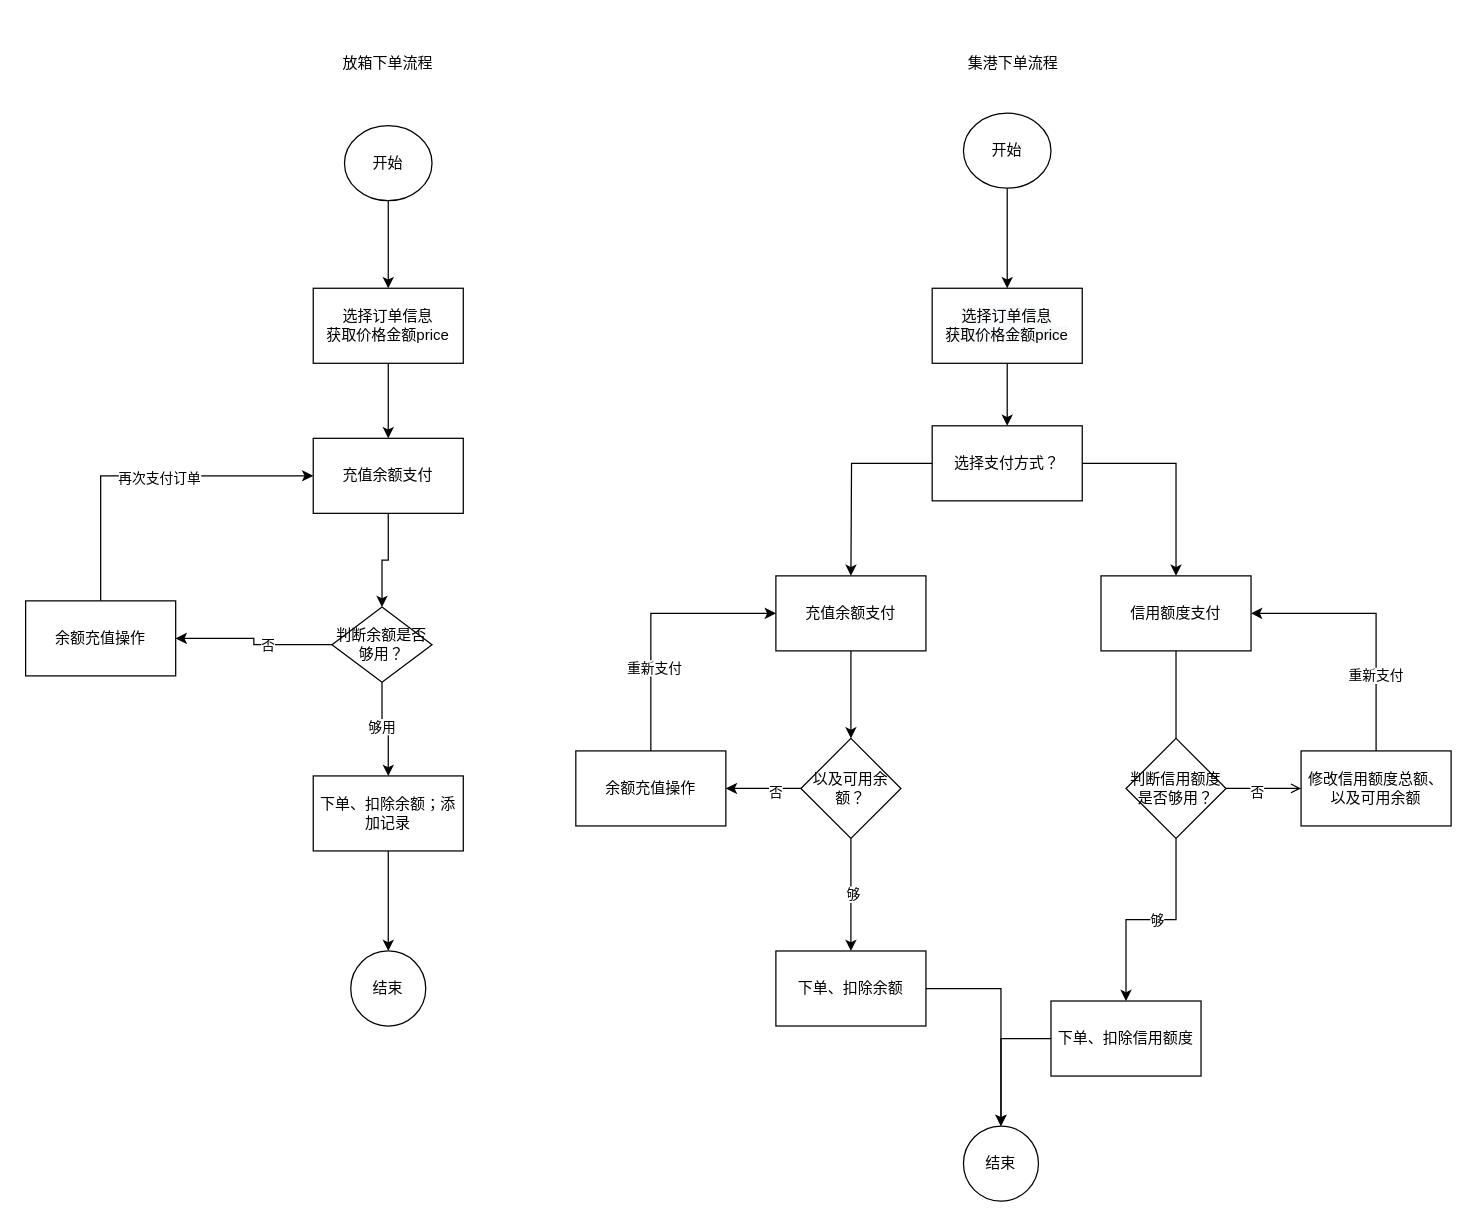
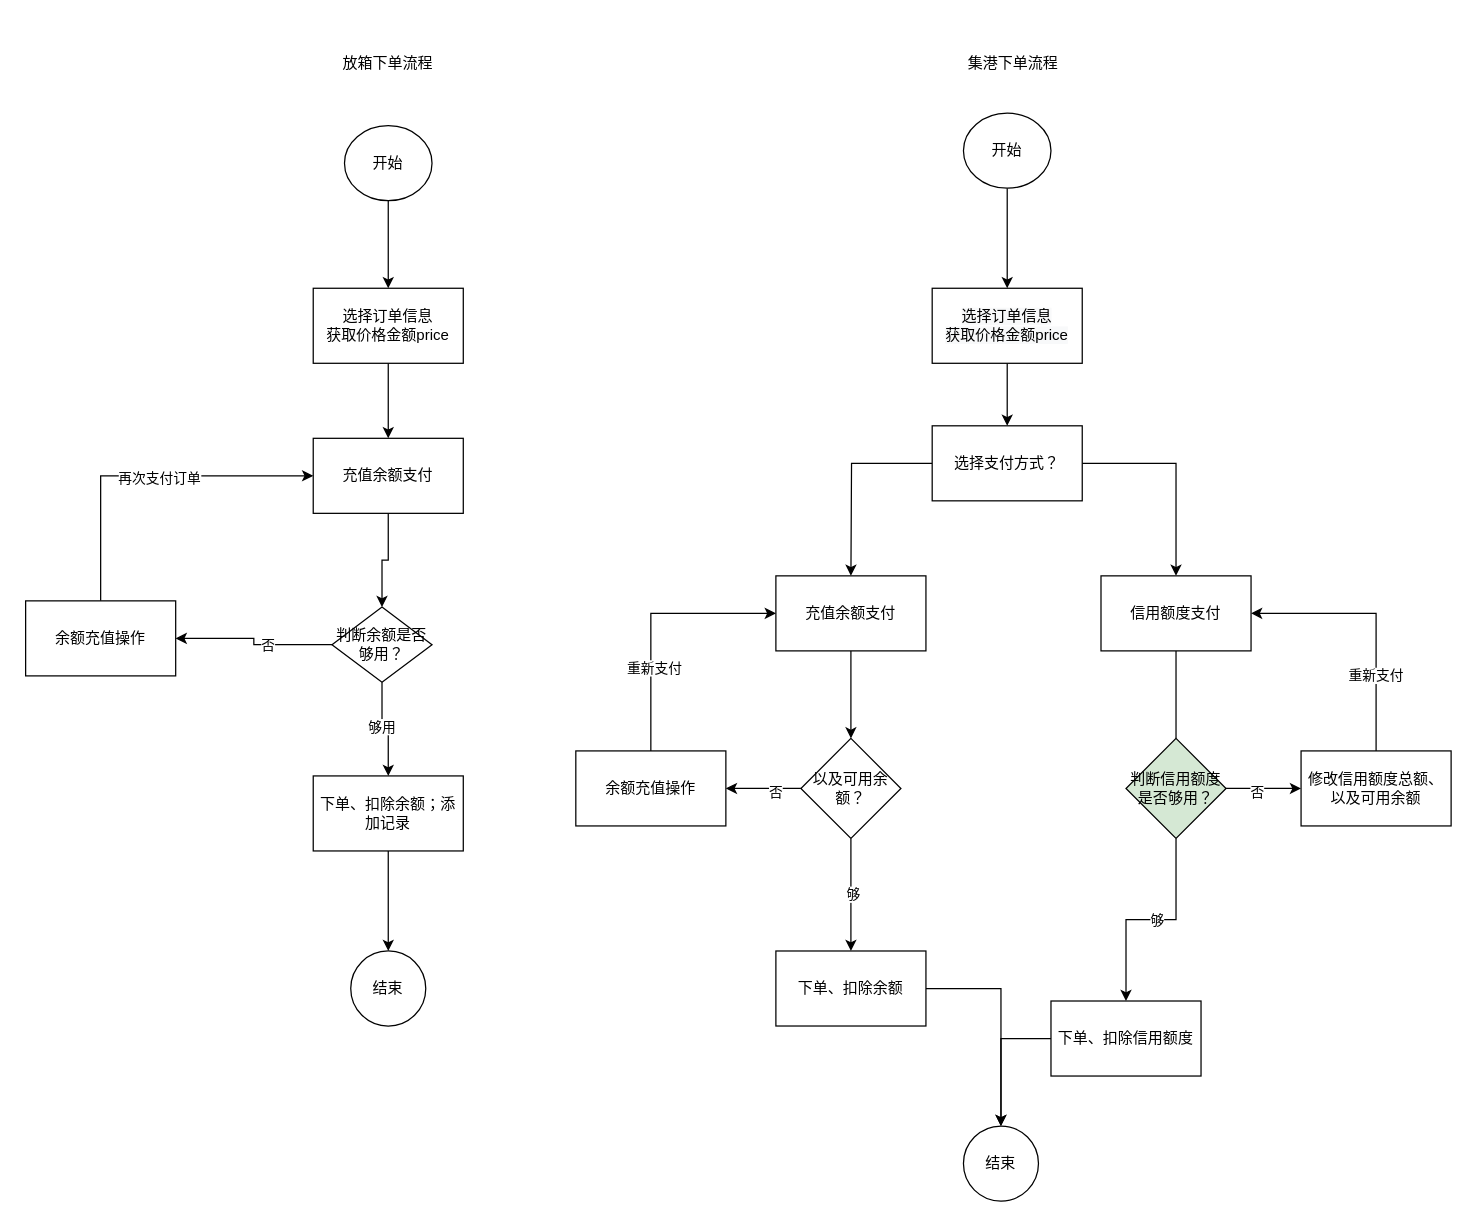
(1176, 788) -> (1176, 788)
(1293, 788) -> (1291, 788)
